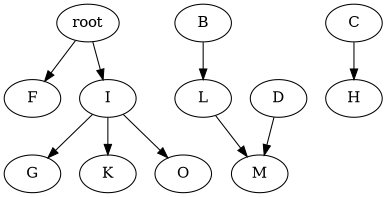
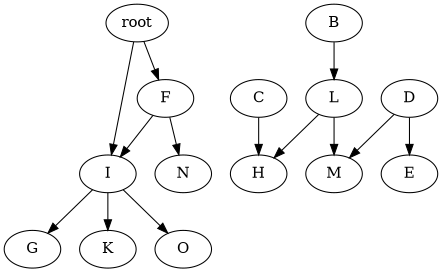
none -> (140, 132)
none -> (300, 132)
none -> (183, 174)
none -> (409, 174)
